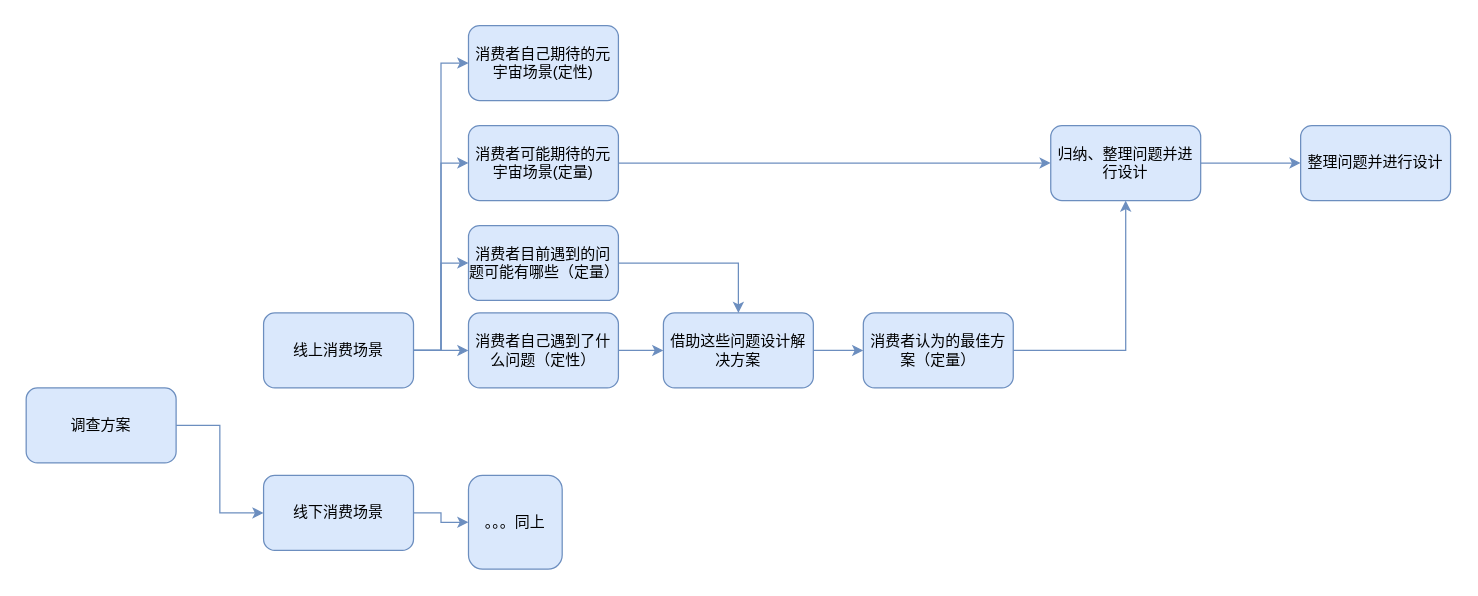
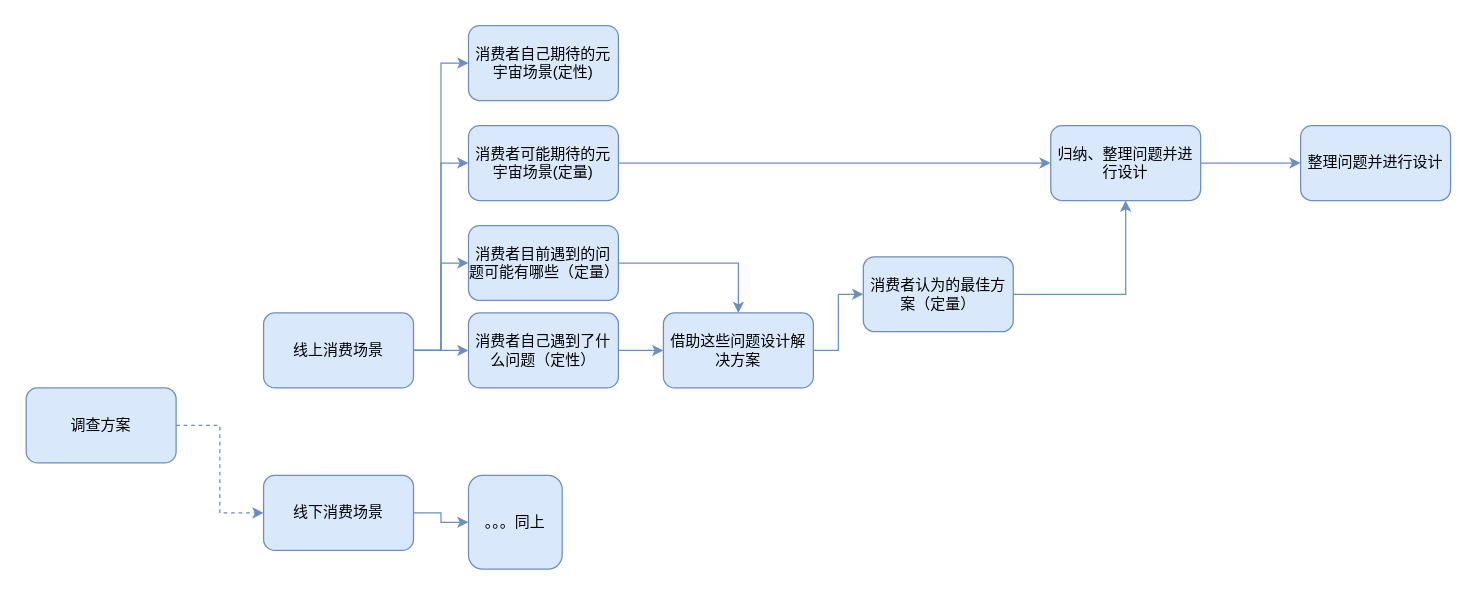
(938, 351) -> (938, 294)
(219, 466) -> (219, 466)
